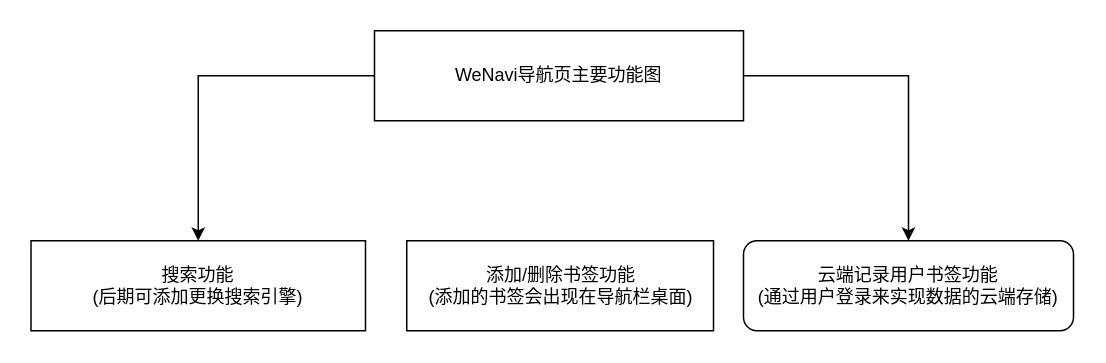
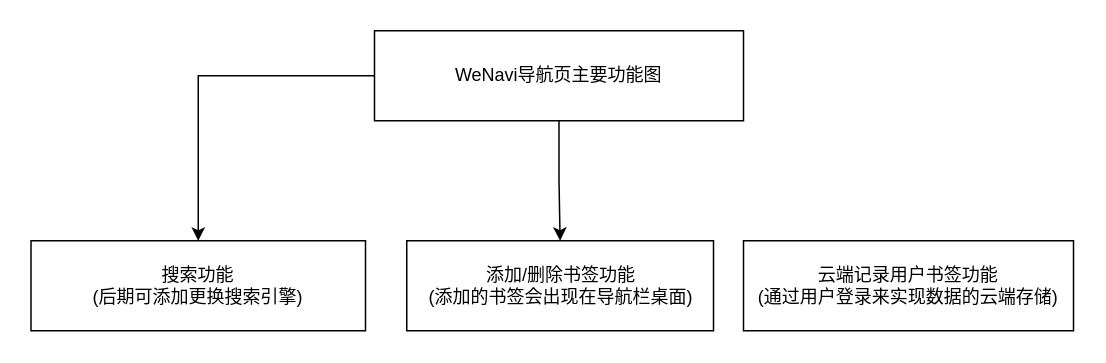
(903, 76) -> none
none -> (559, 176)
(908, 286) -> (908, 286)
